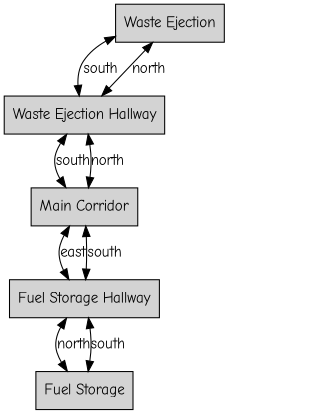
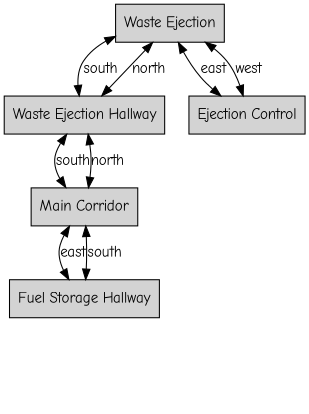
none -> (247, 115)
(84, 391) -> none
